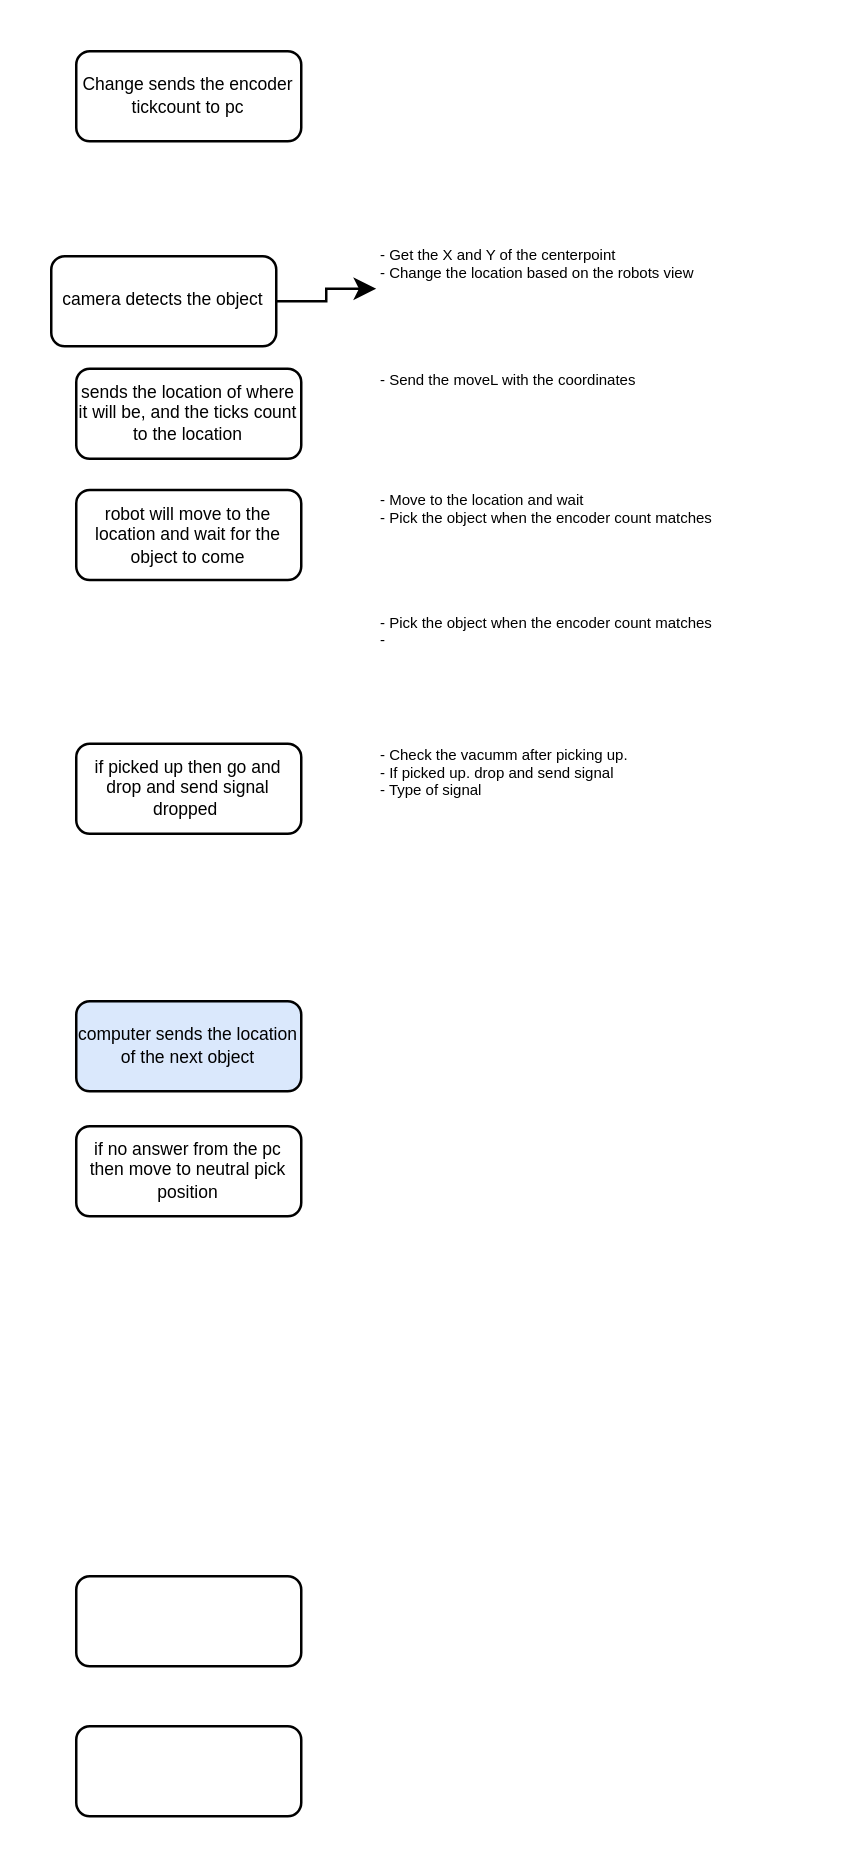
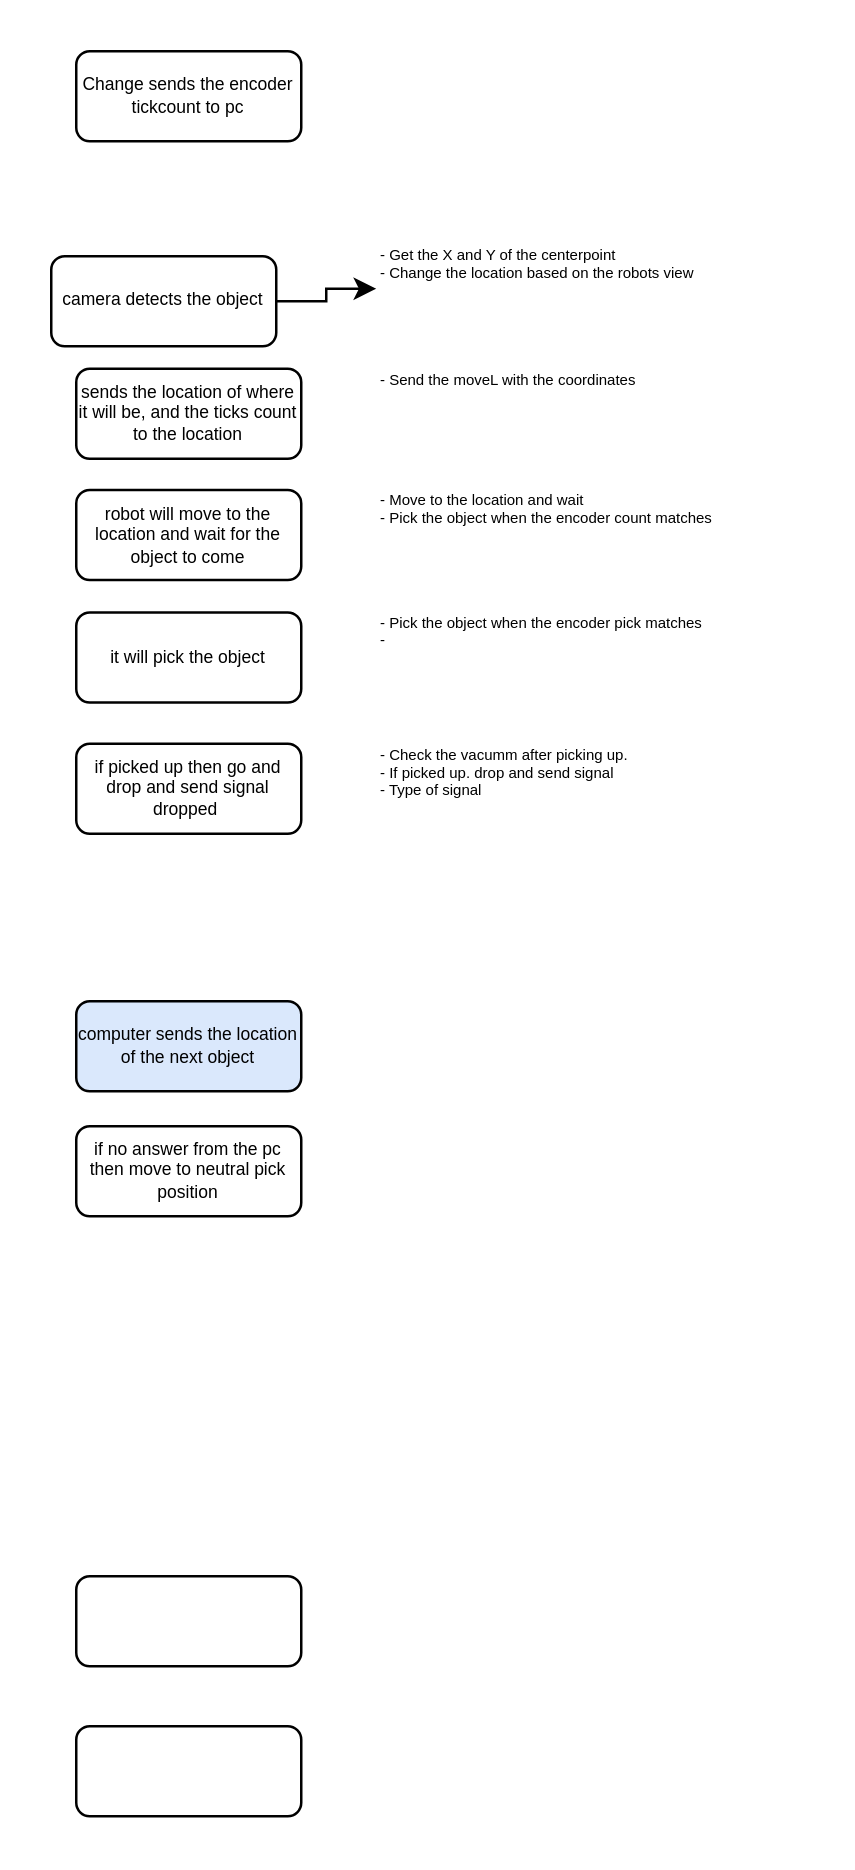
(565, 634) -> (559, 634)
none -> (189, 658)
